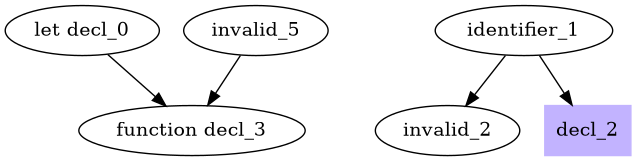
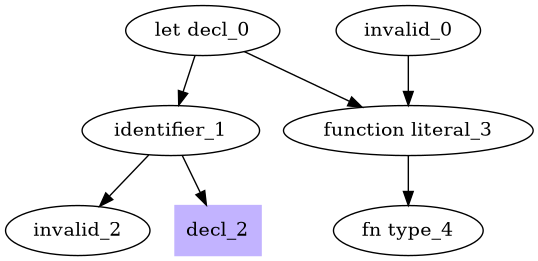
(256, 31) -> (408, 31)
none -> (189, 74)
(192, 131) -> (408, 131)
none -> (408, 231)
